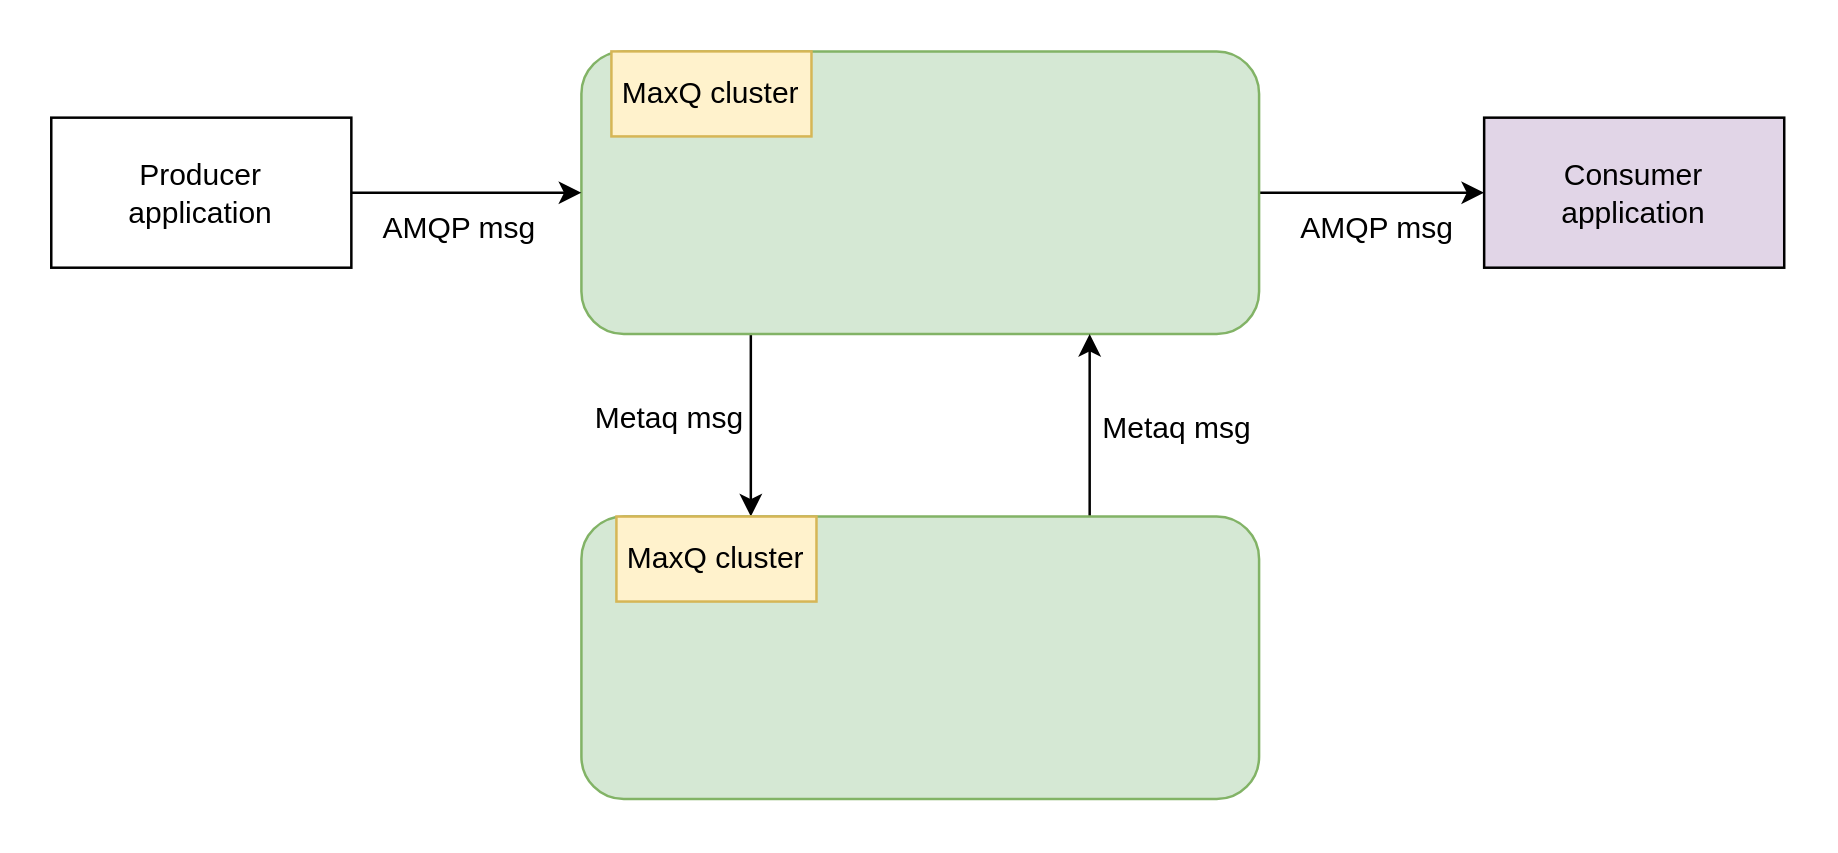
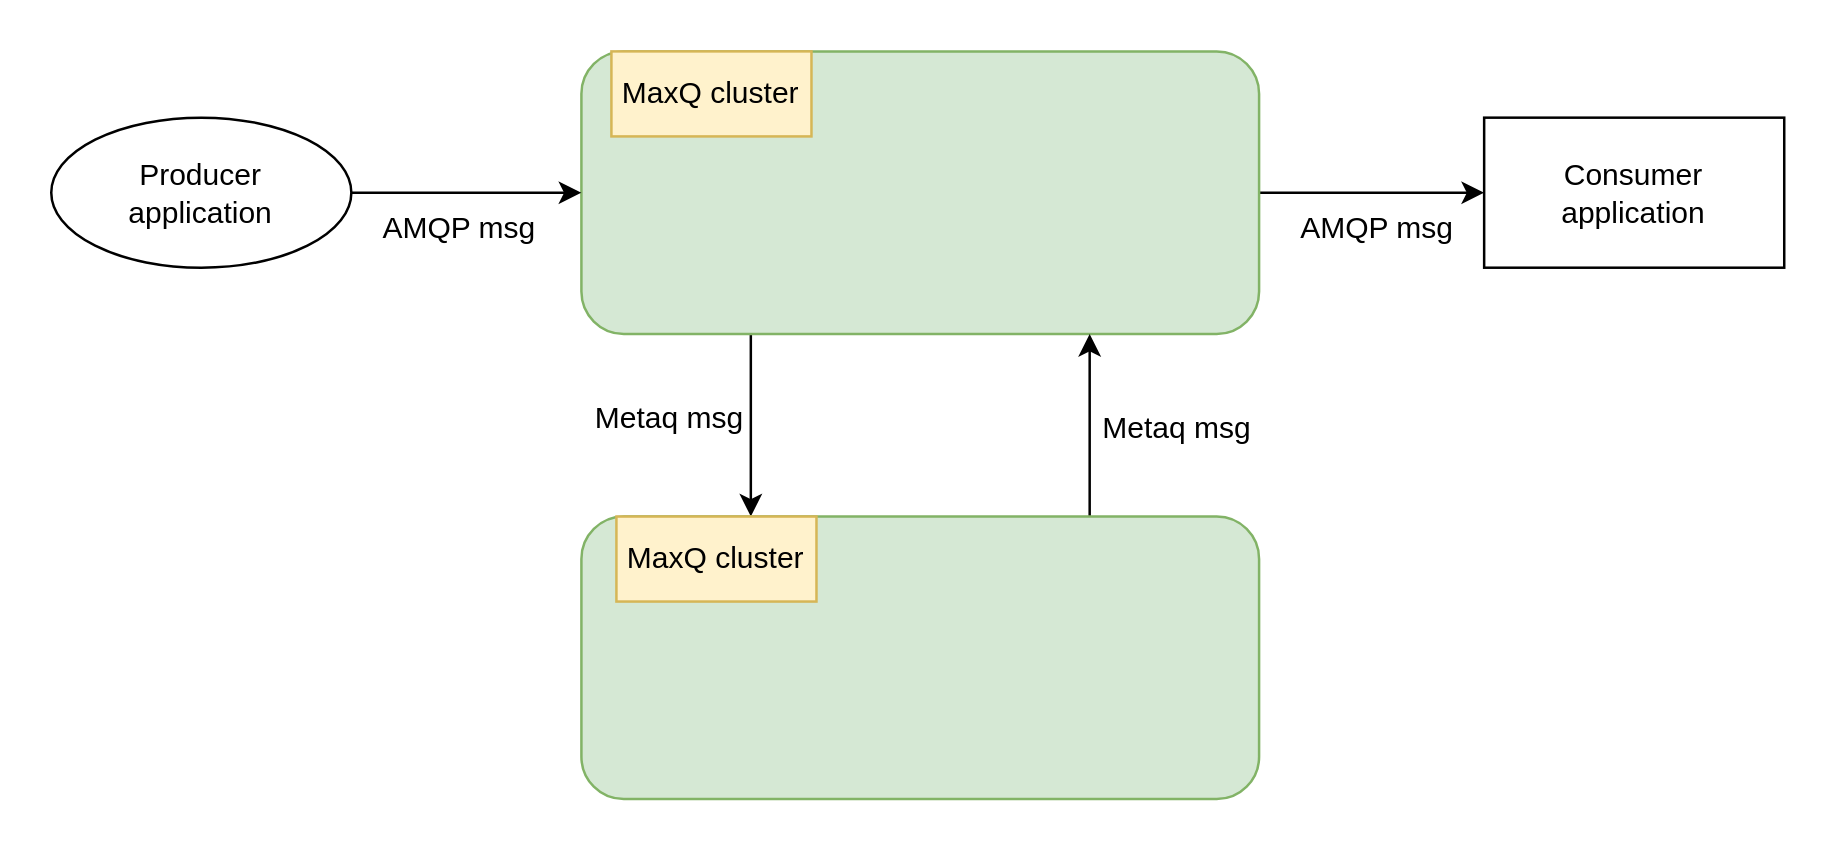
(201, 193) -> (201, 193)
(1634, 193) -> (1634, 193)
